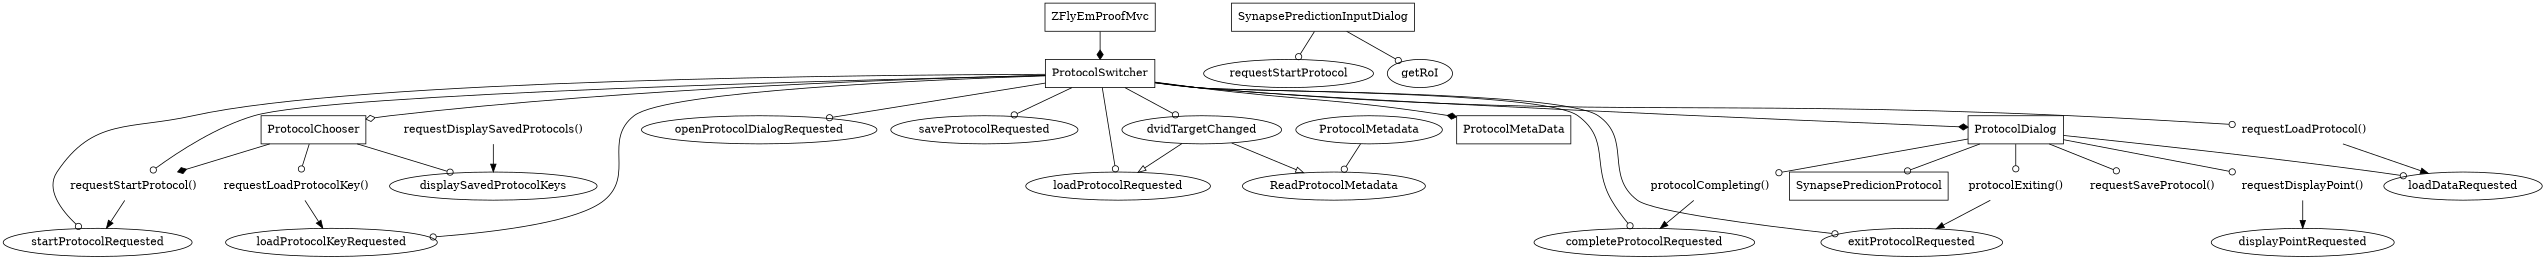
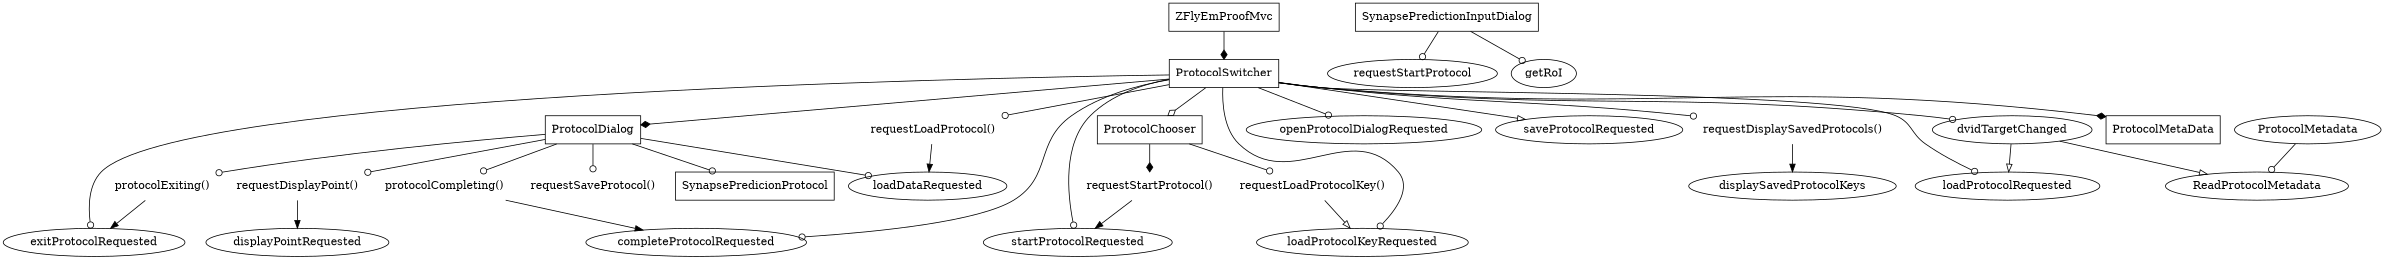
(593, 90) -> (1567, 105)
(1044, 101) -> (1398, 100)
(402, 158) -> none
(312, 211) -> (1335, 211)
